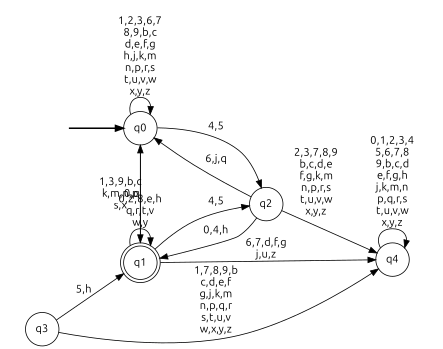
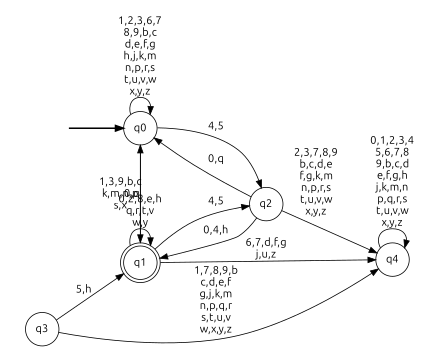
(216, 159) -> (216, 159)
